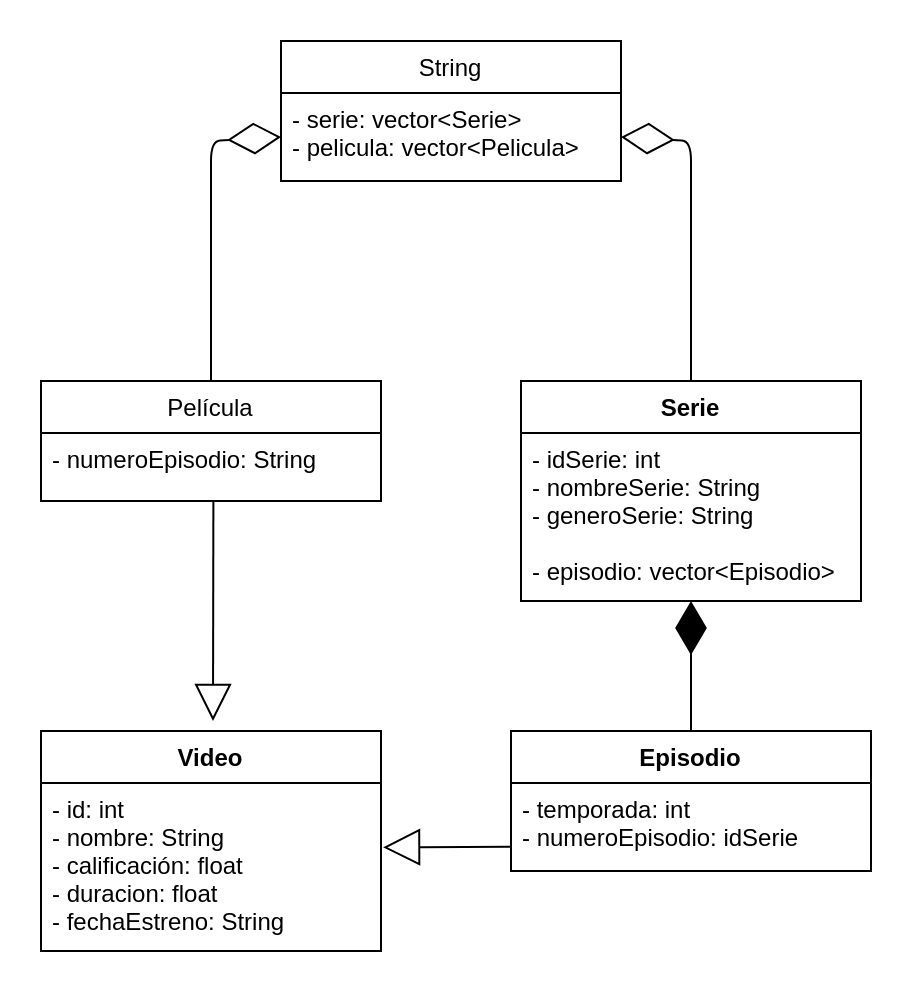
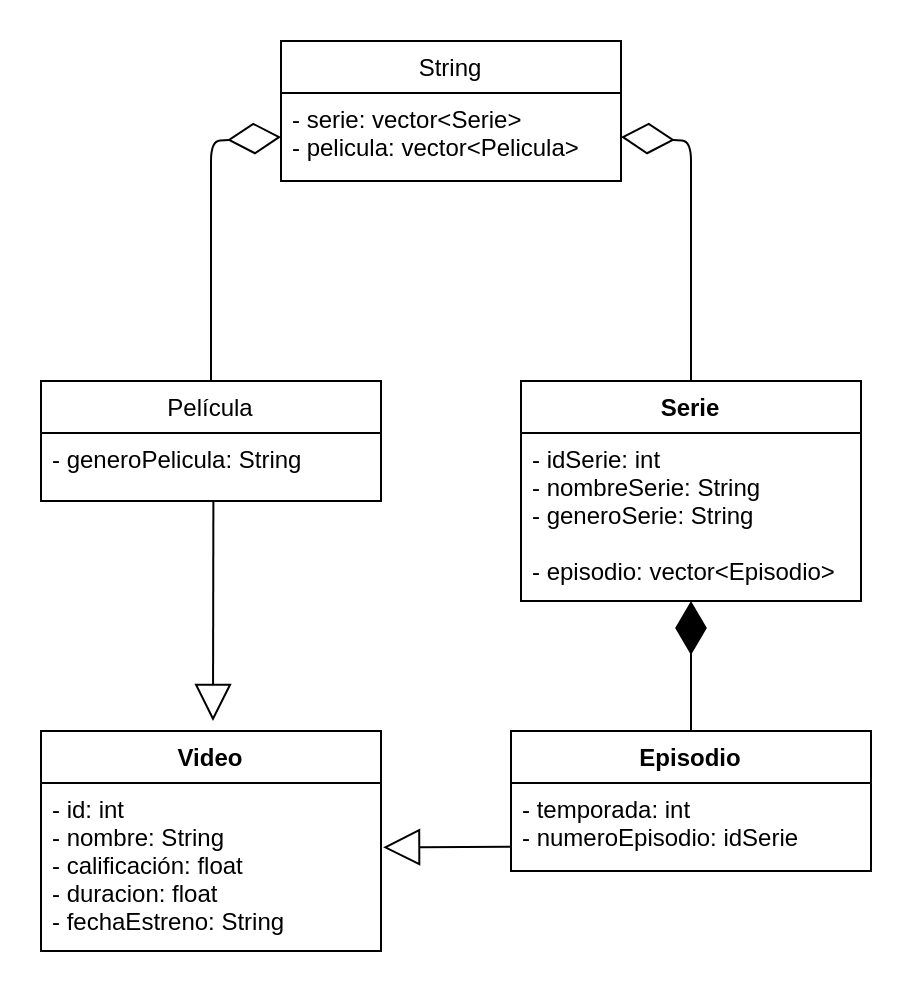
(195, 460) -> (191, 460)
